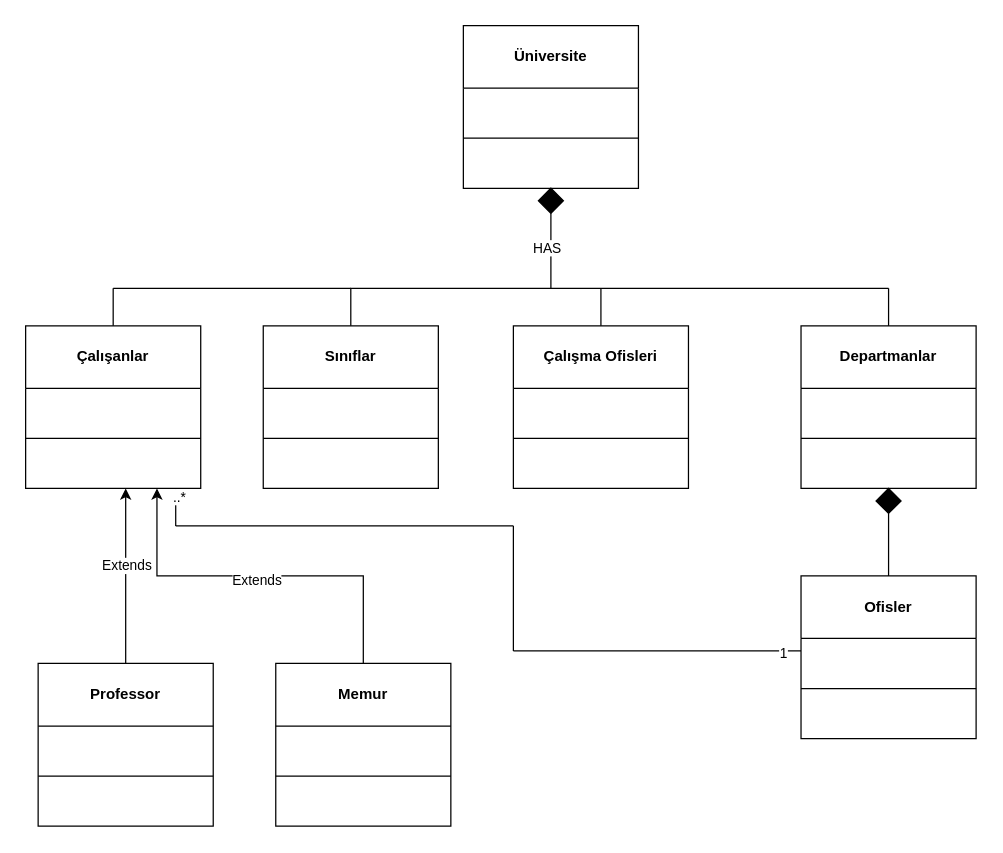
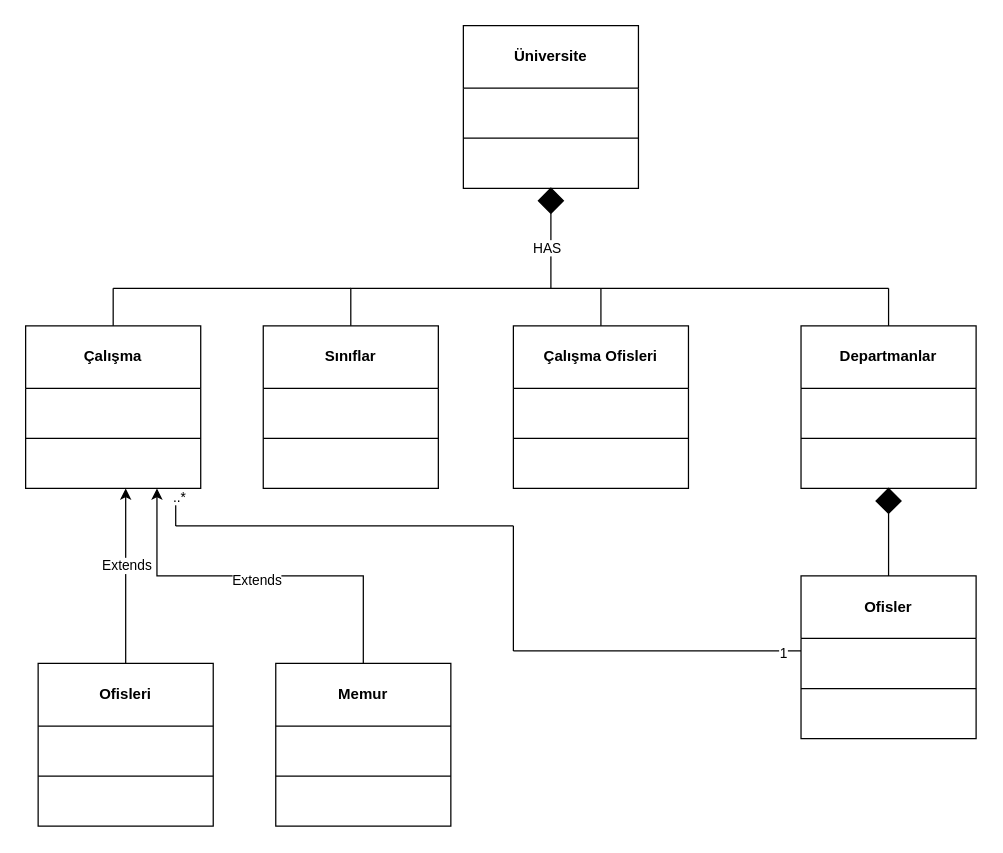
(113, 357) -> (113, 357)
(126, 694) -> (126, 694)
